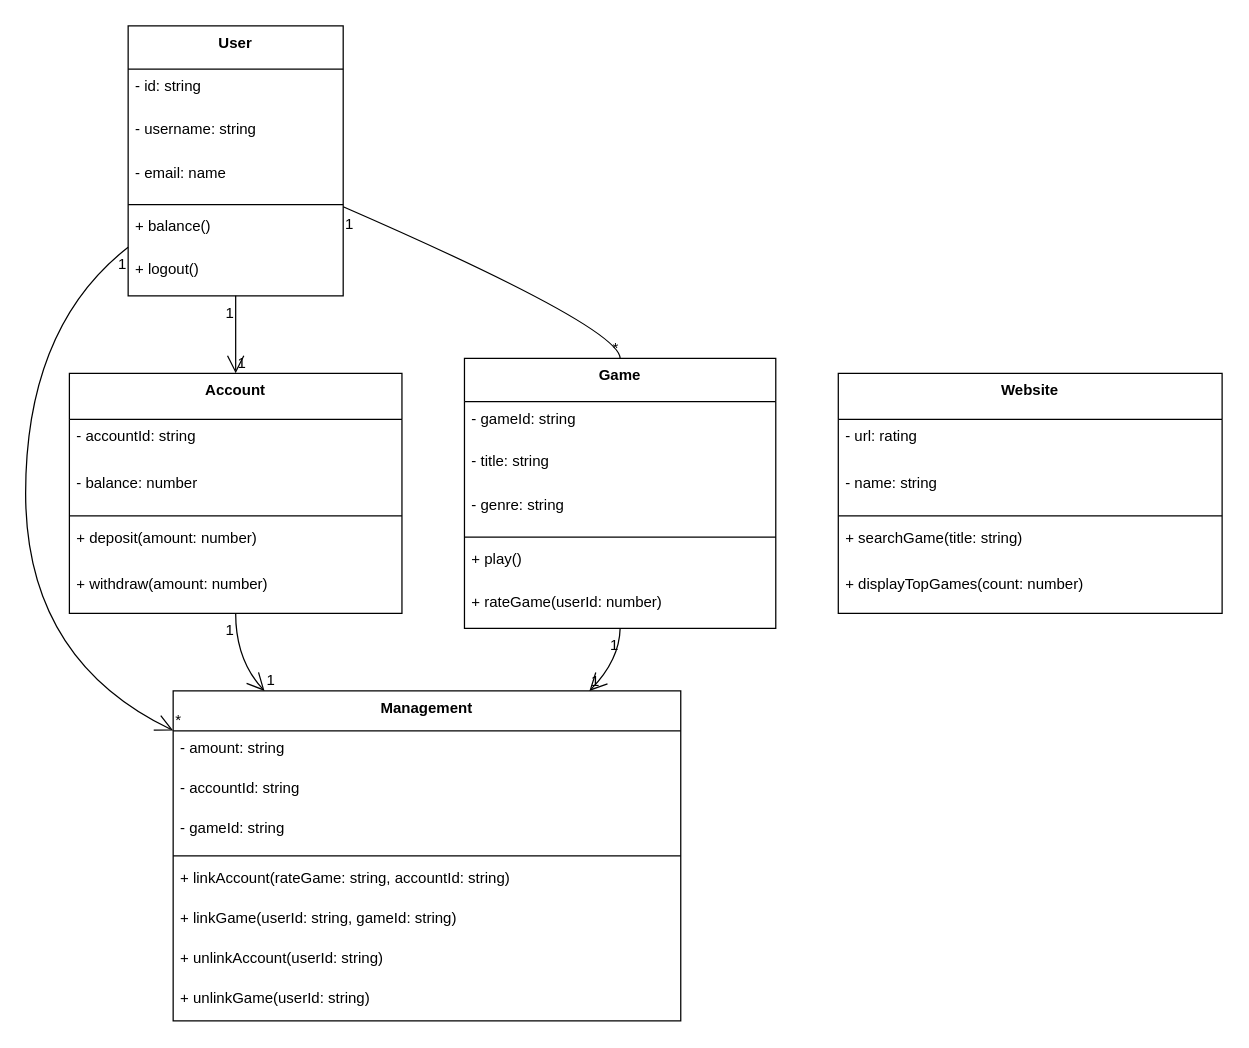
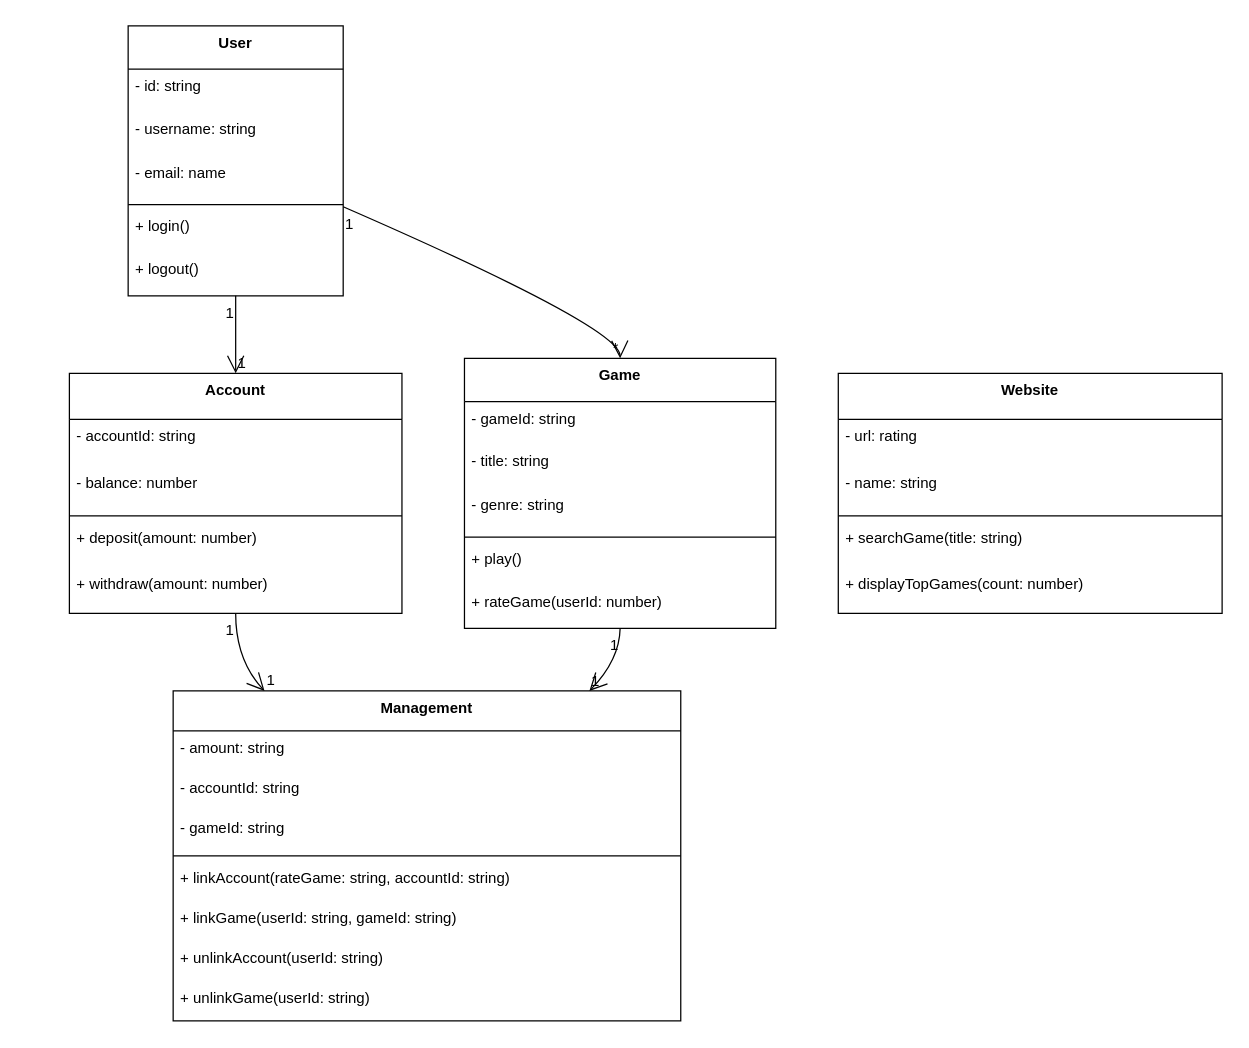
(177, 226) -> (167, 226)
(566, 314) -> (566, 313)
(26, 502) -> none
